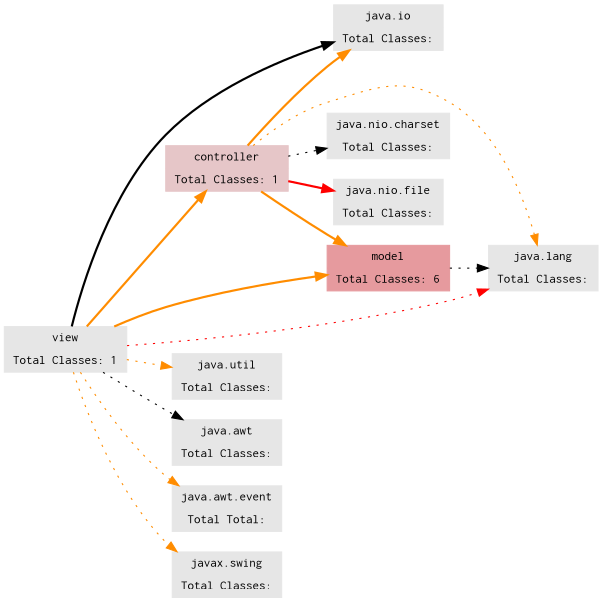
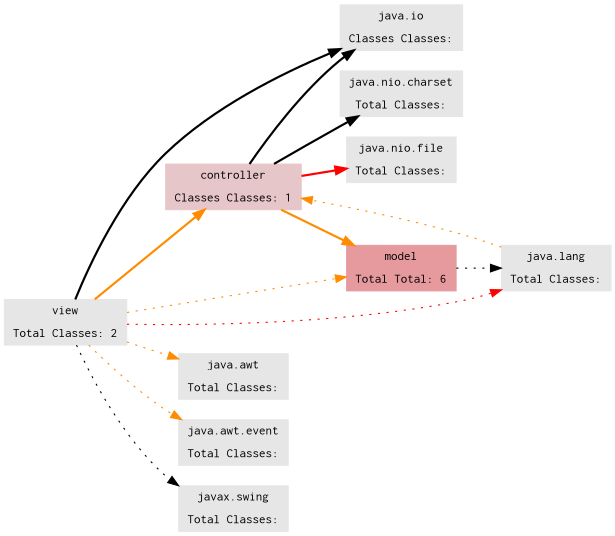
(388, 38) -> (401, 38)
(426, 91) -> (408, 220)
(292, 99) -> (293, 107)
(302, 153) -> (311, 143)
(227, 179) -> (233, 198)
(388, 279) -> (401, 279)
(213, 295) -> (231, 296)
(66, 360) -> (66, 333)
(227, 376) -> none
(138, 394) -> (147, 349)
(111, 464) -> (116, 417)
(227, 519) -> (233, 453)
